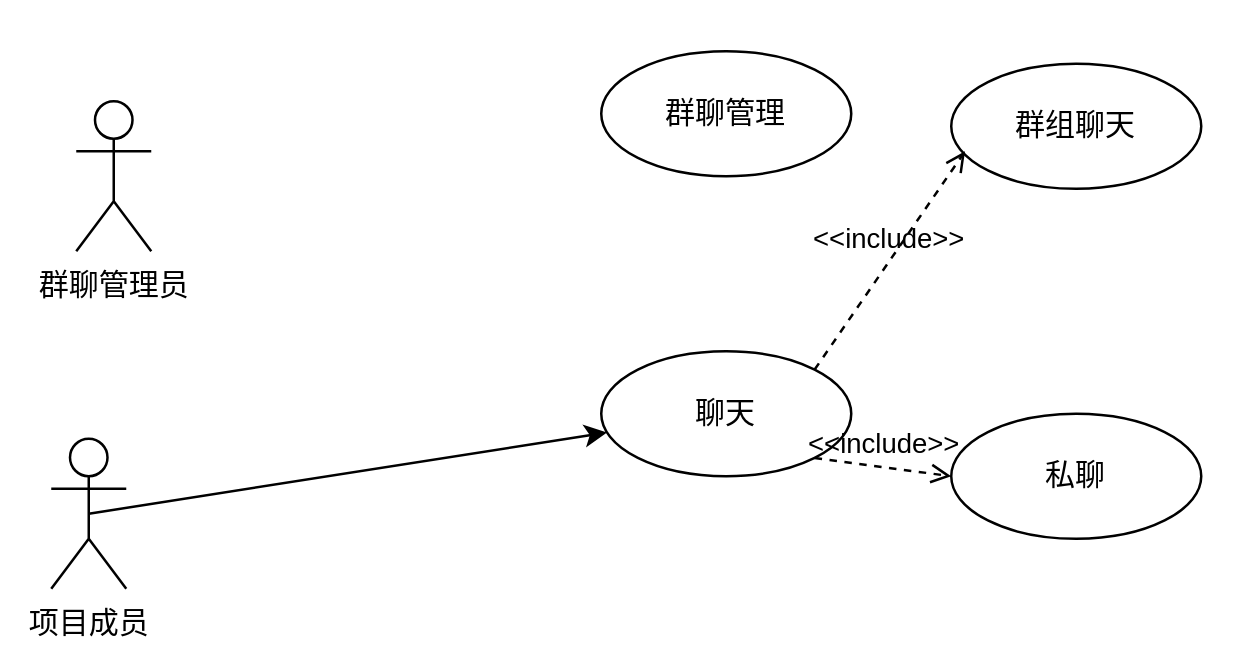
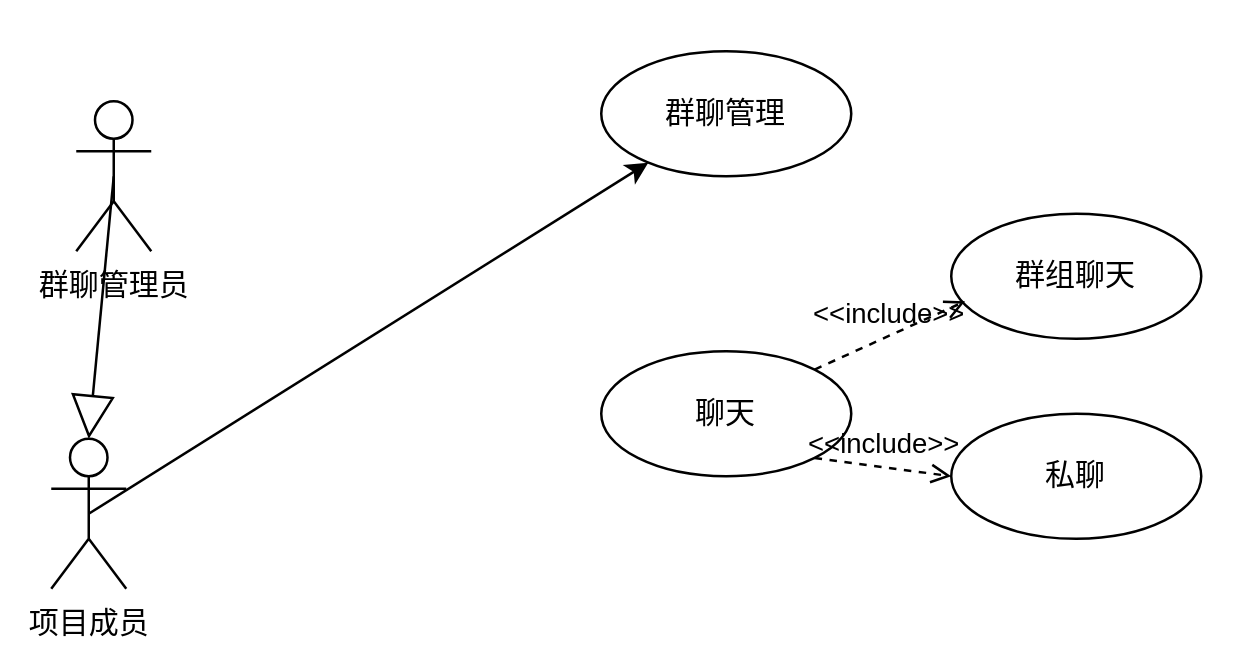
(1076, 126) -> (1076, 276)
none -> (102, 304)
(353, 472) -> (381, 330)
